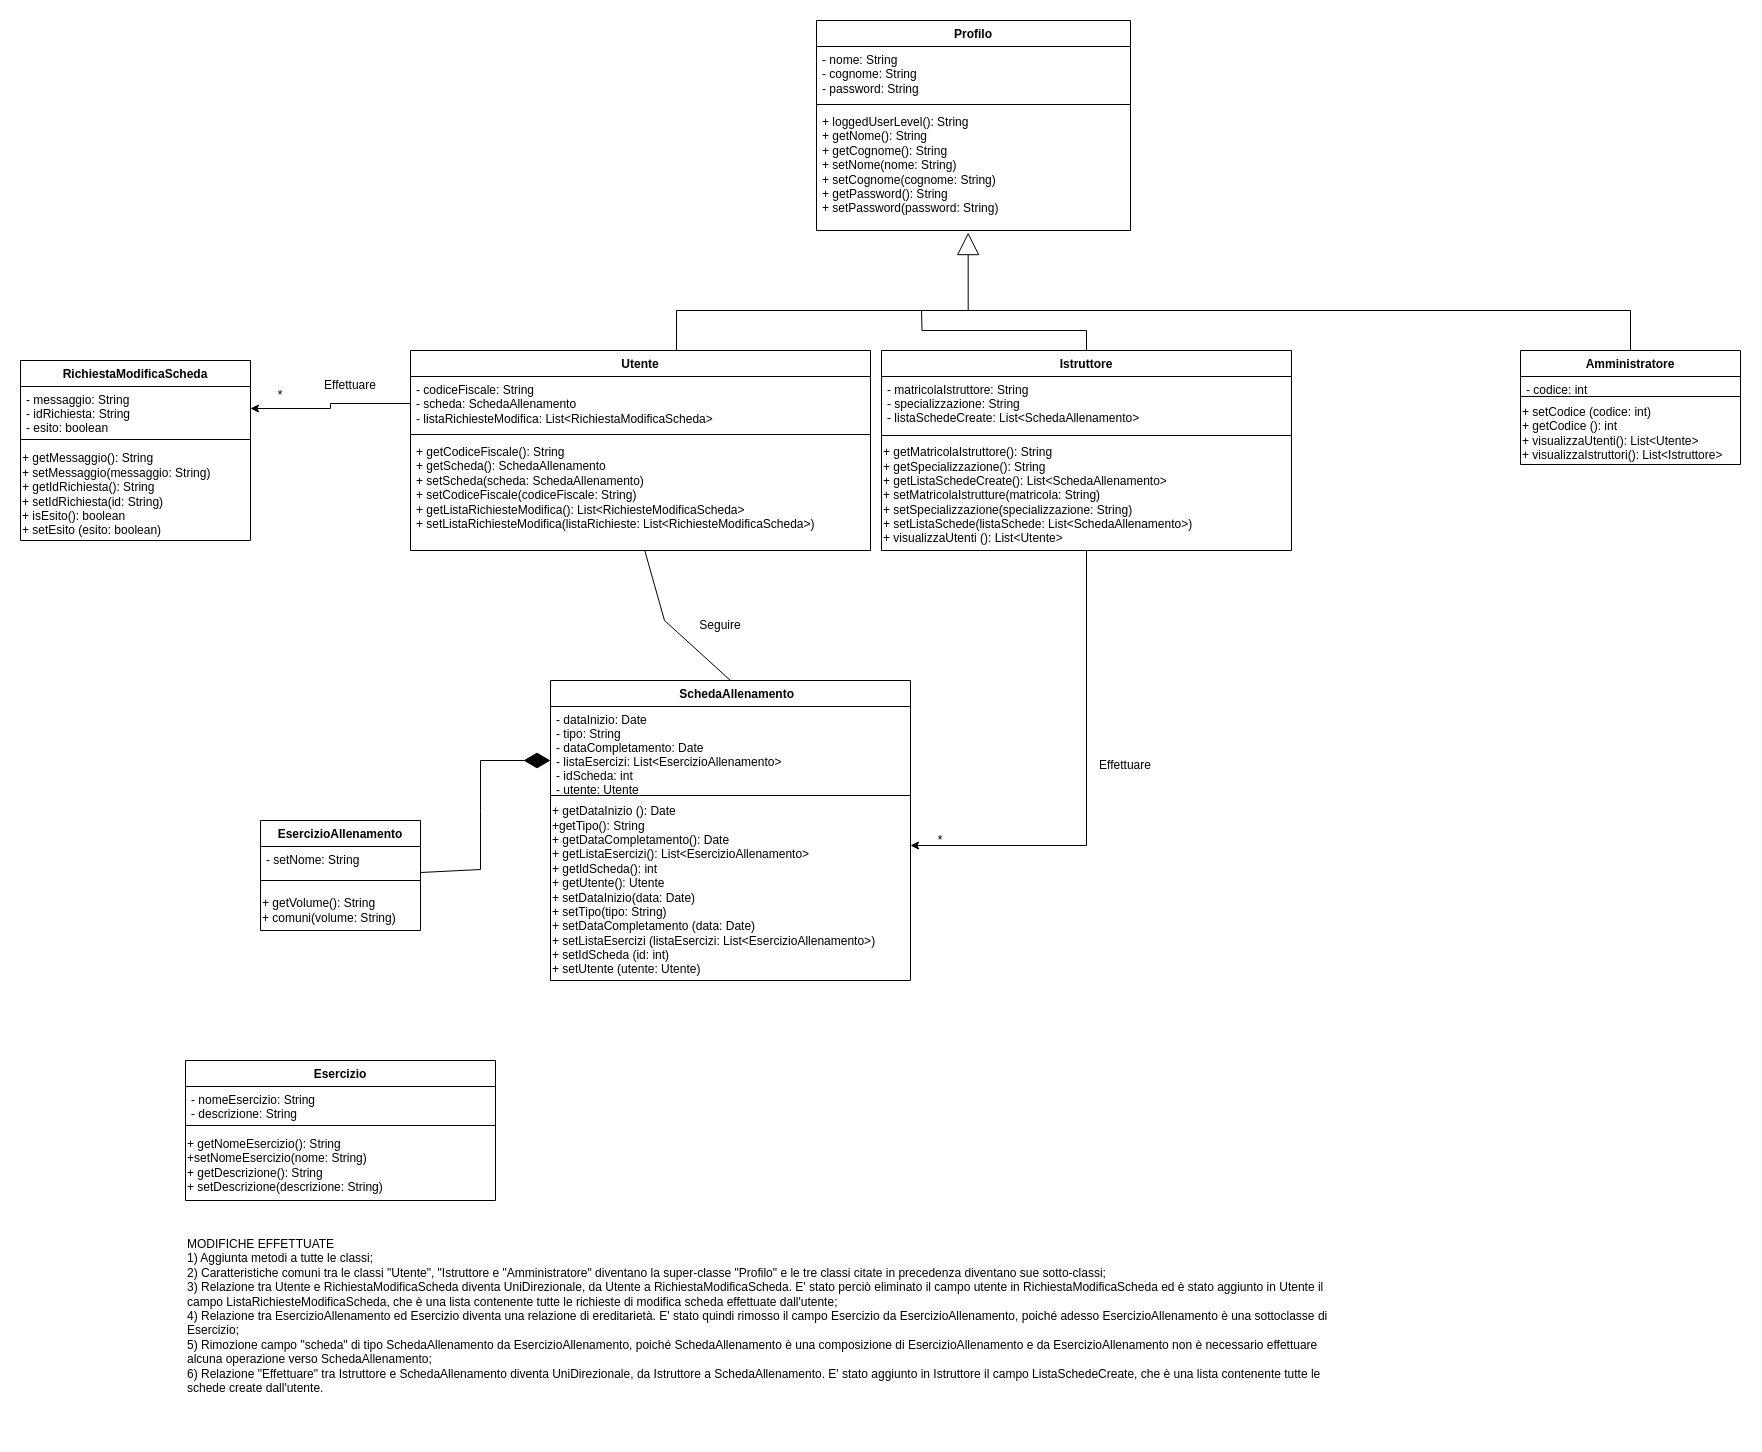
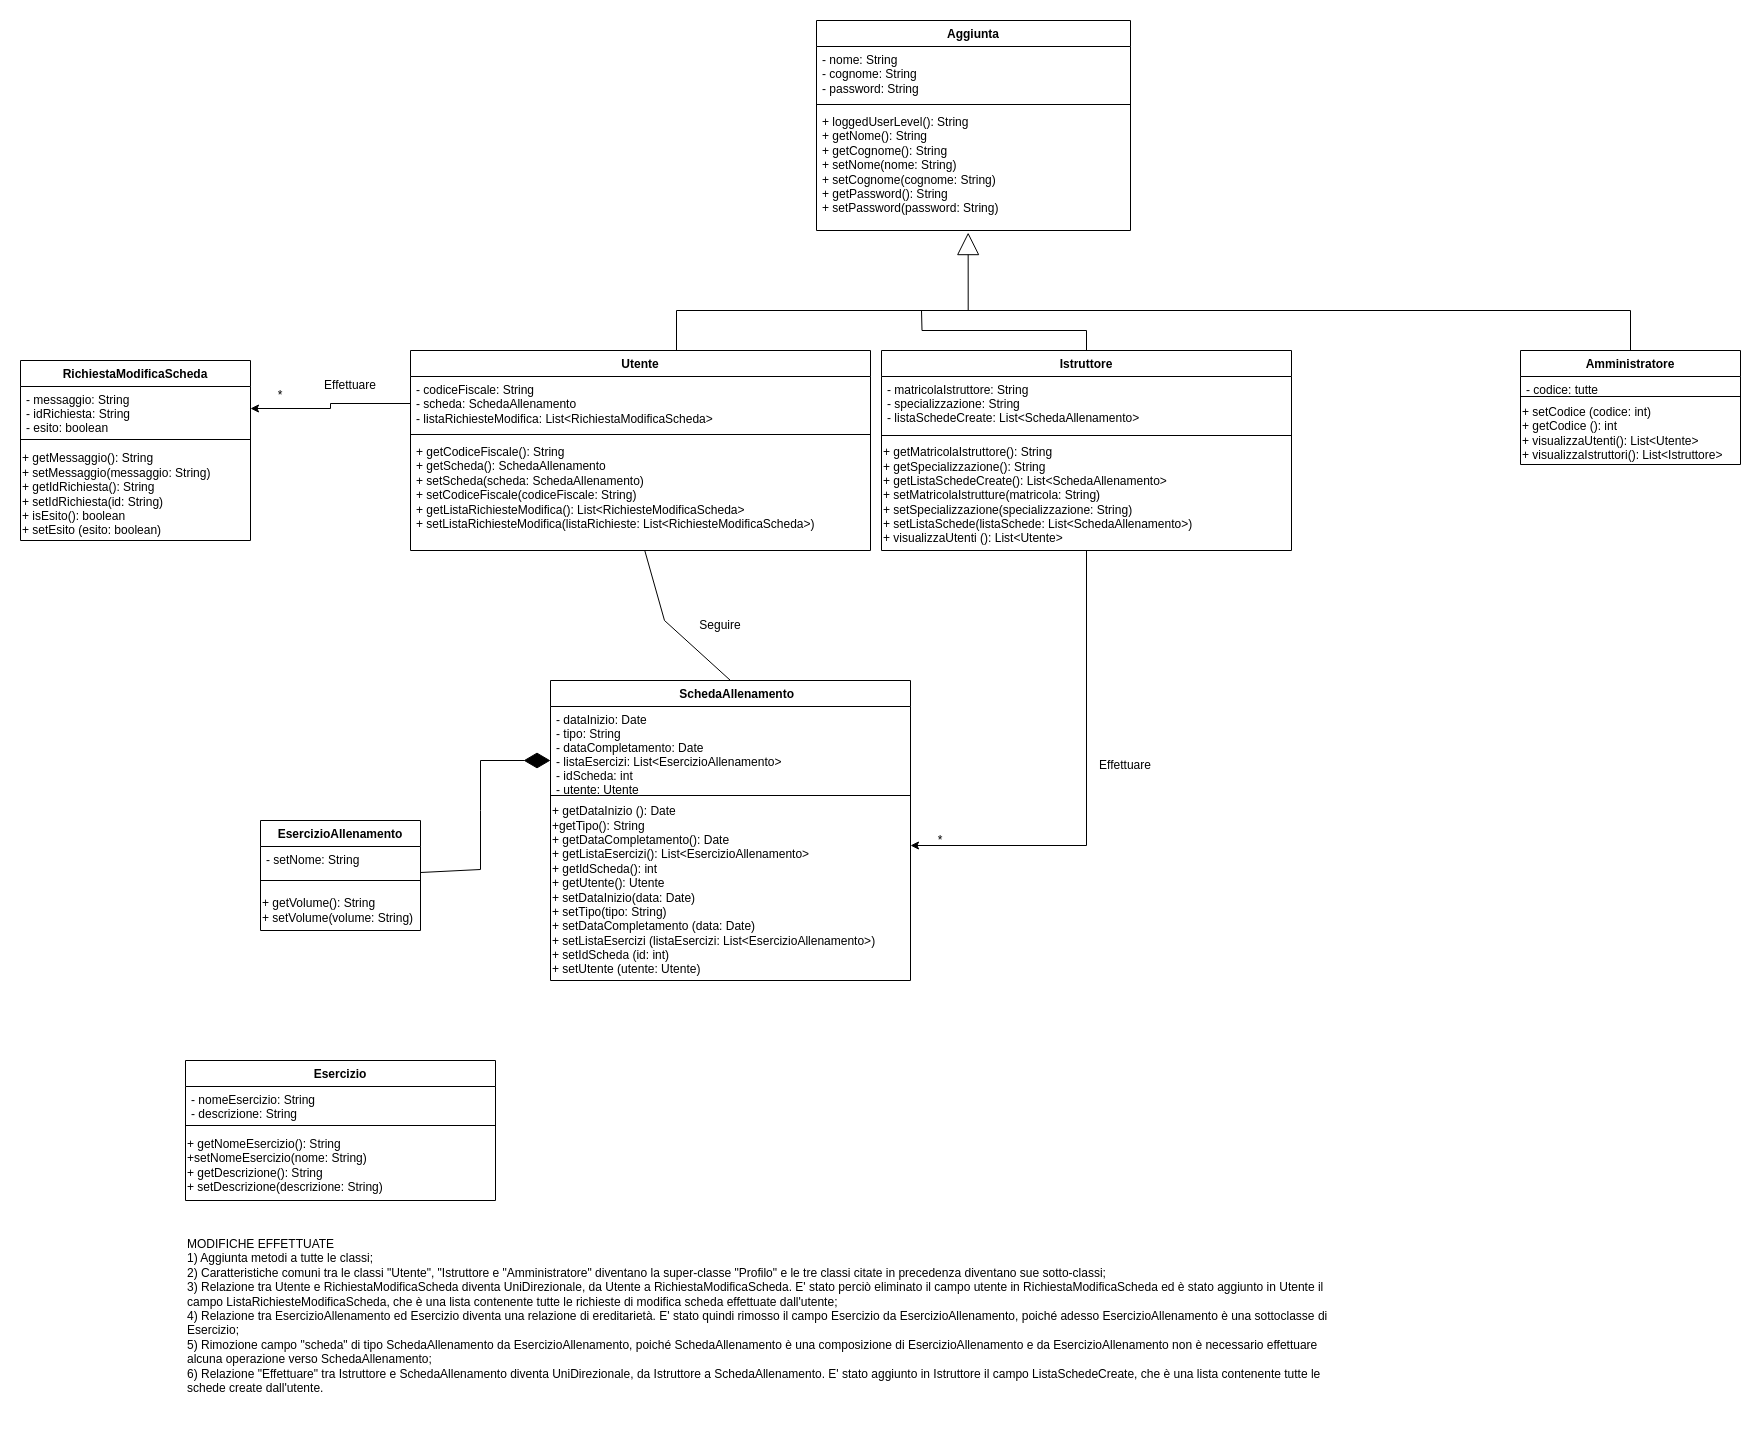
(974, 35) -> (974, 35)
(1562, 390) -> (1570, 390)
(334, 911) -> (342, 911)
